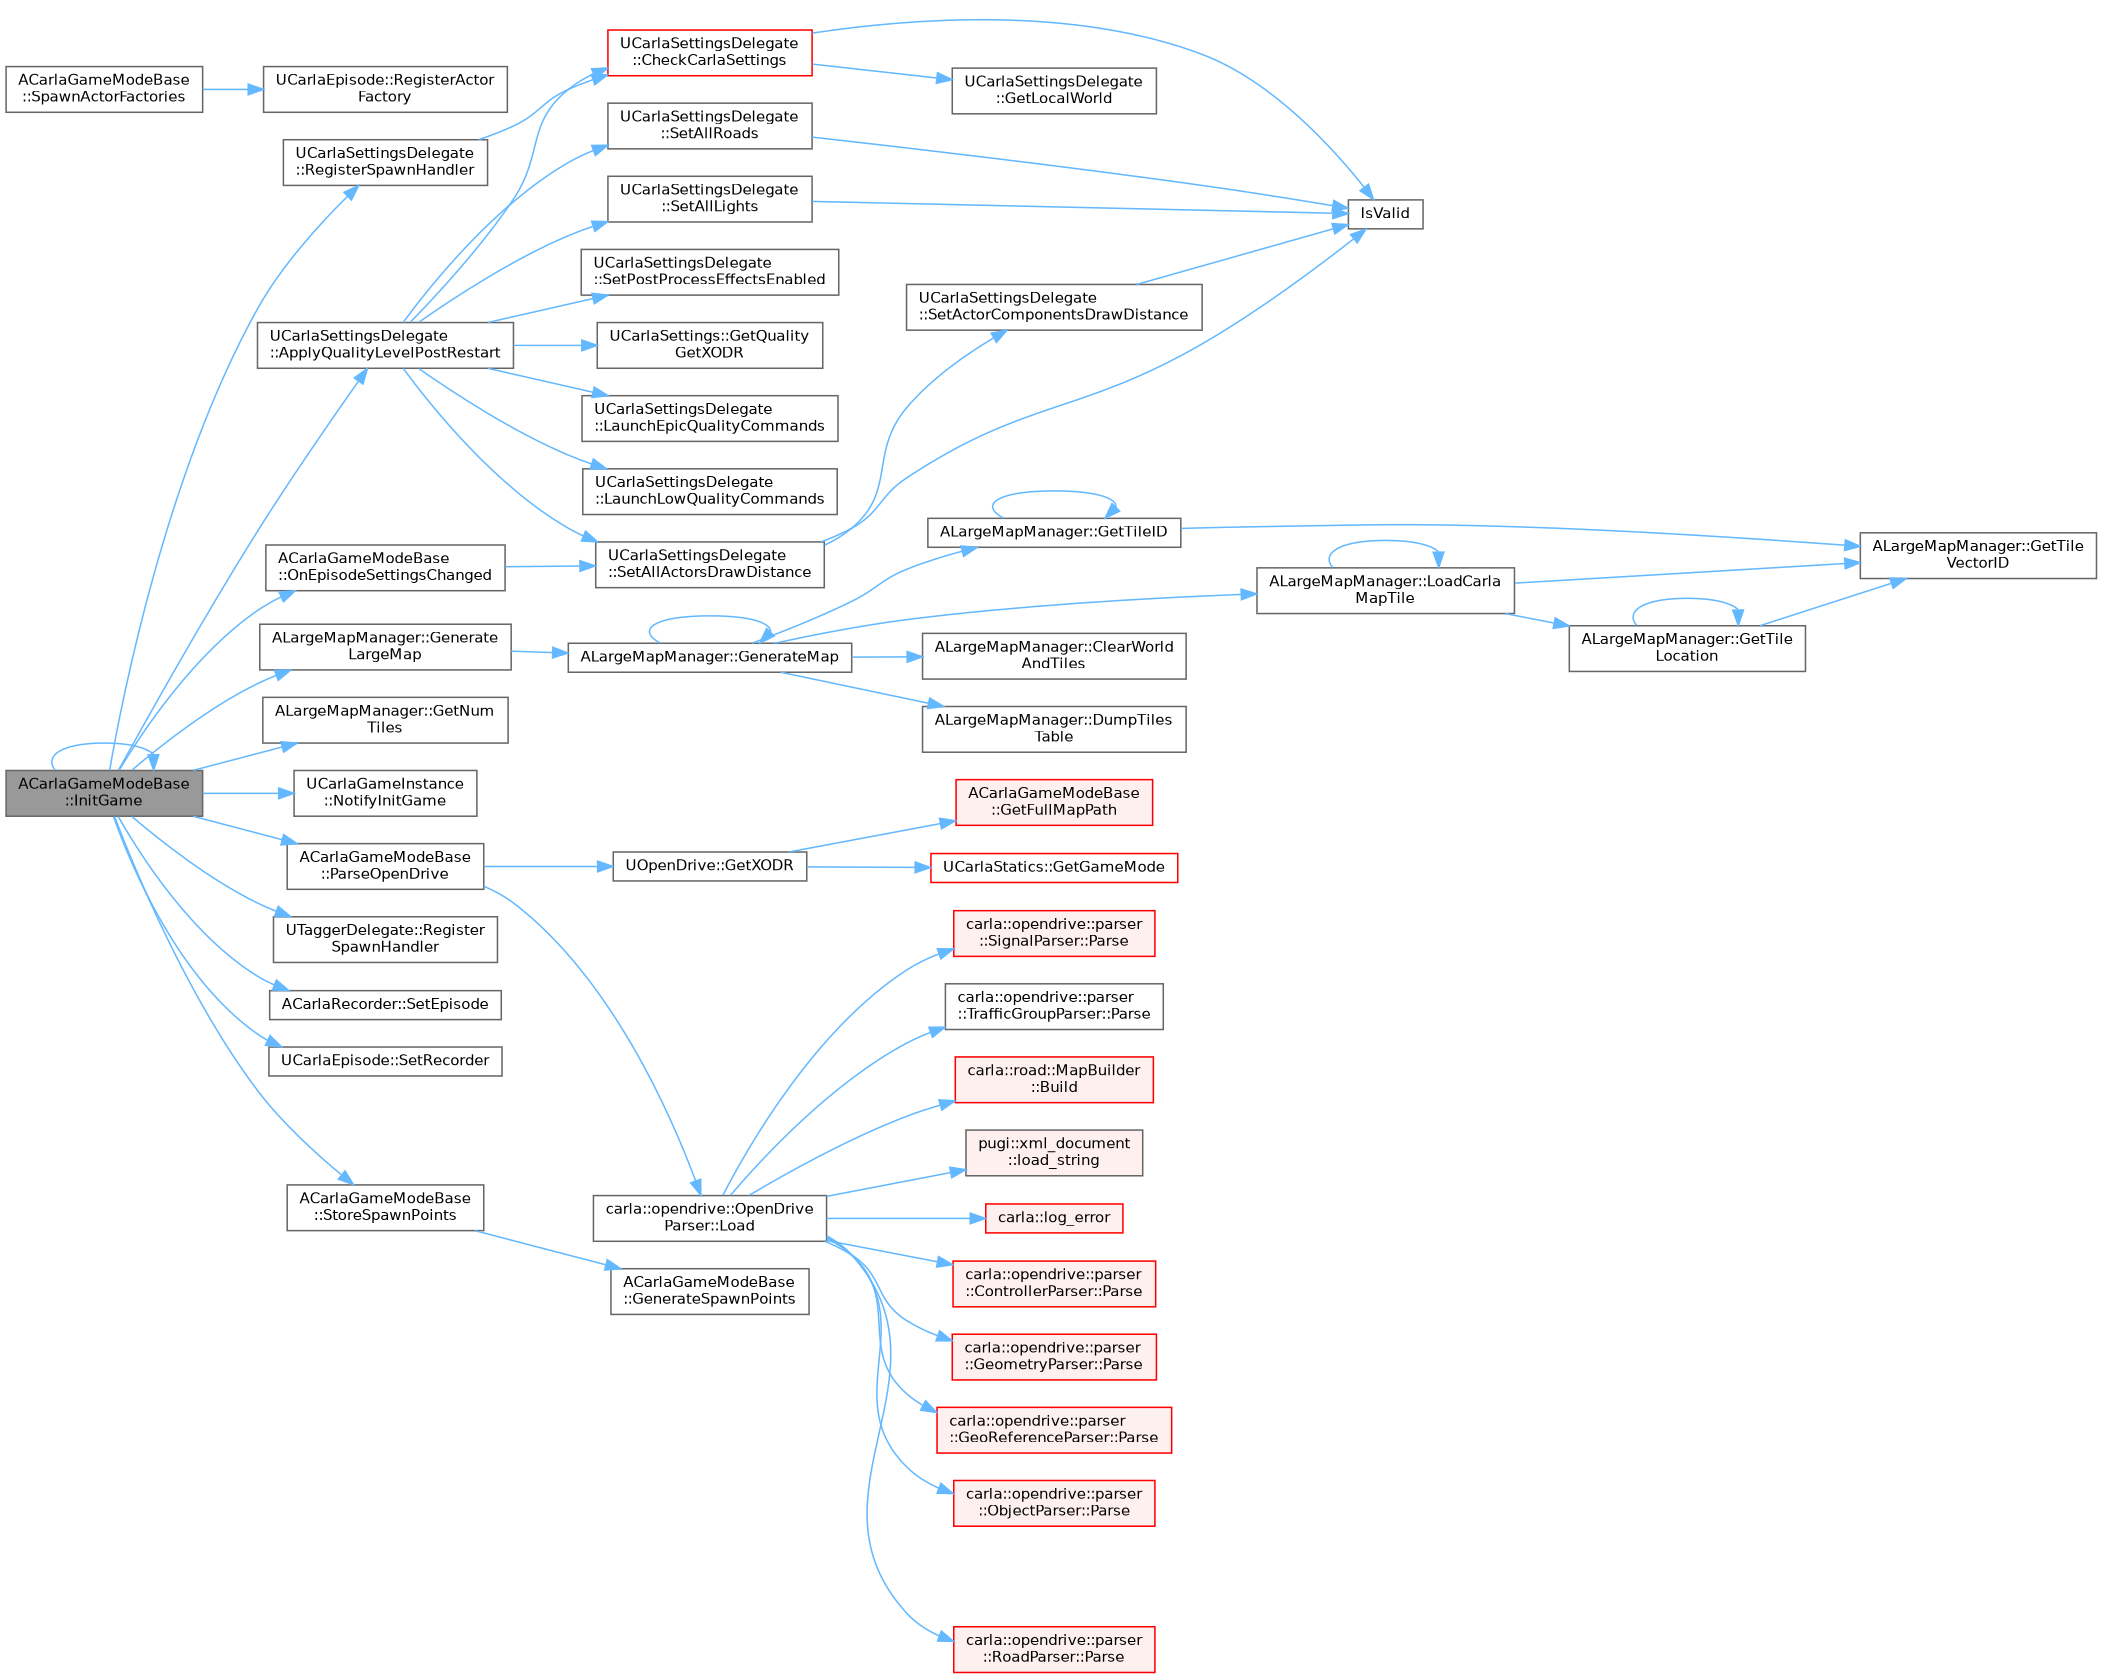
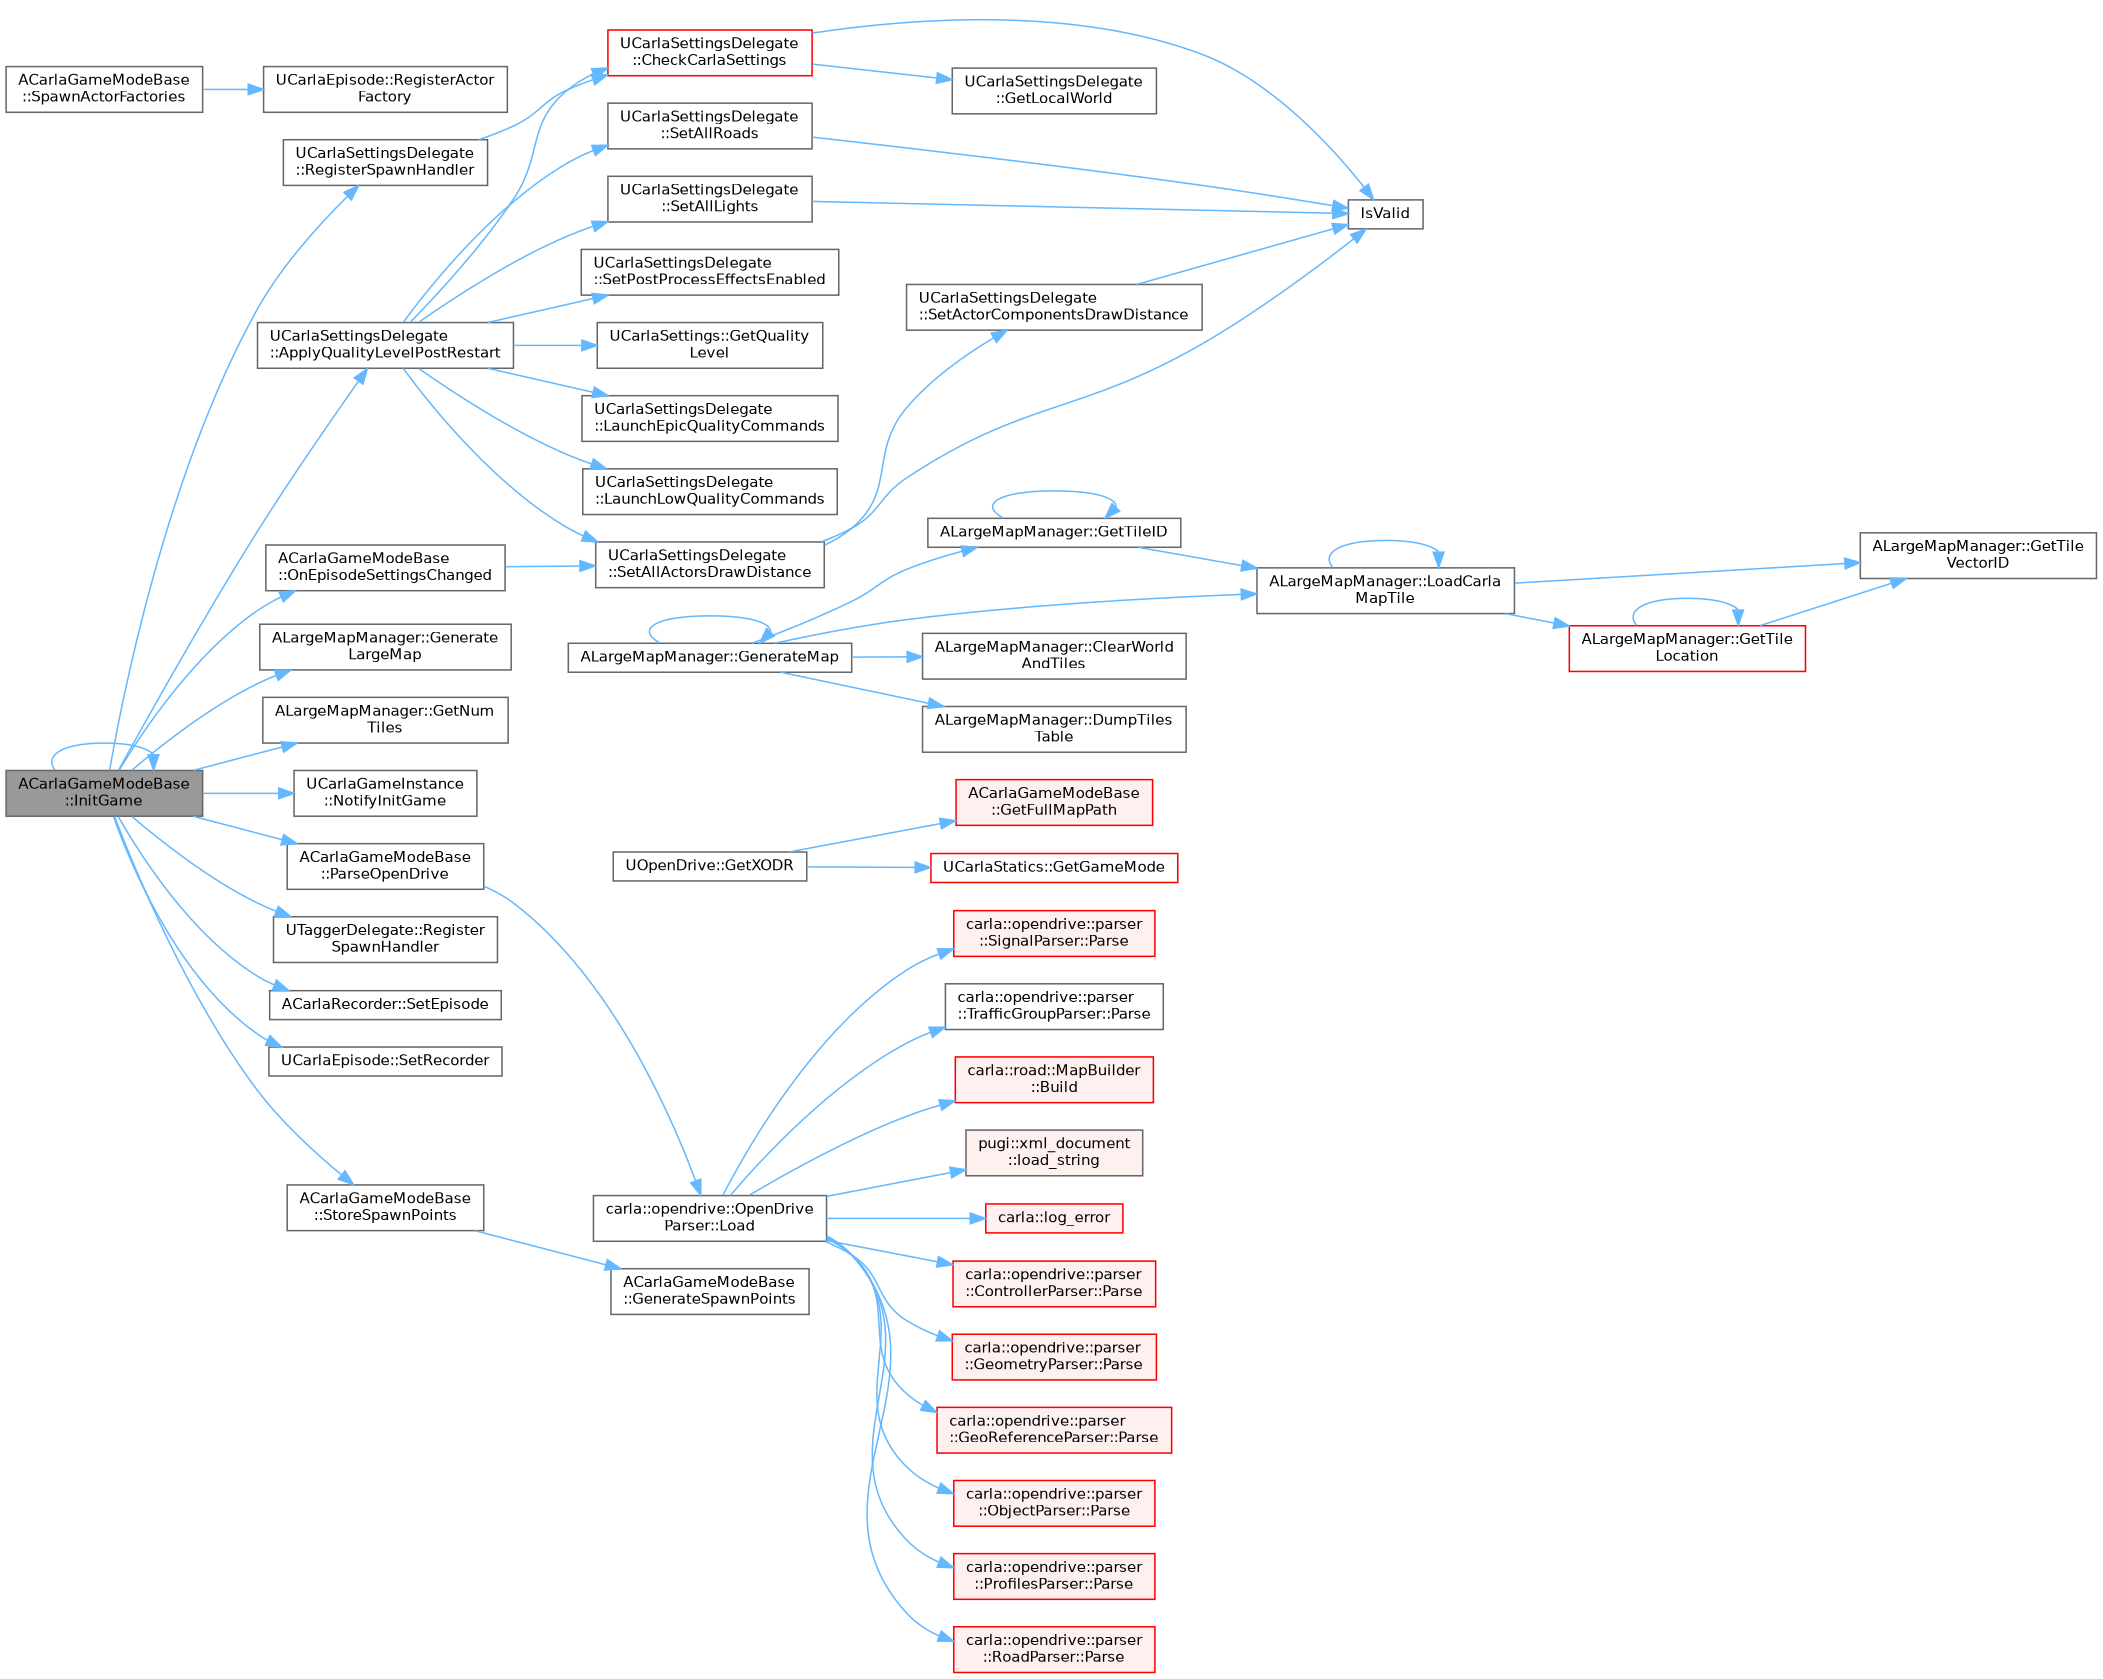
(710, 345) -> (710, 345)
(1513, 527) -> (1190, 556)
(1687, 649) -> (1687, 649)
(532, 652) -> none
(541, 866) -> none
none -> (1054, 1576)
